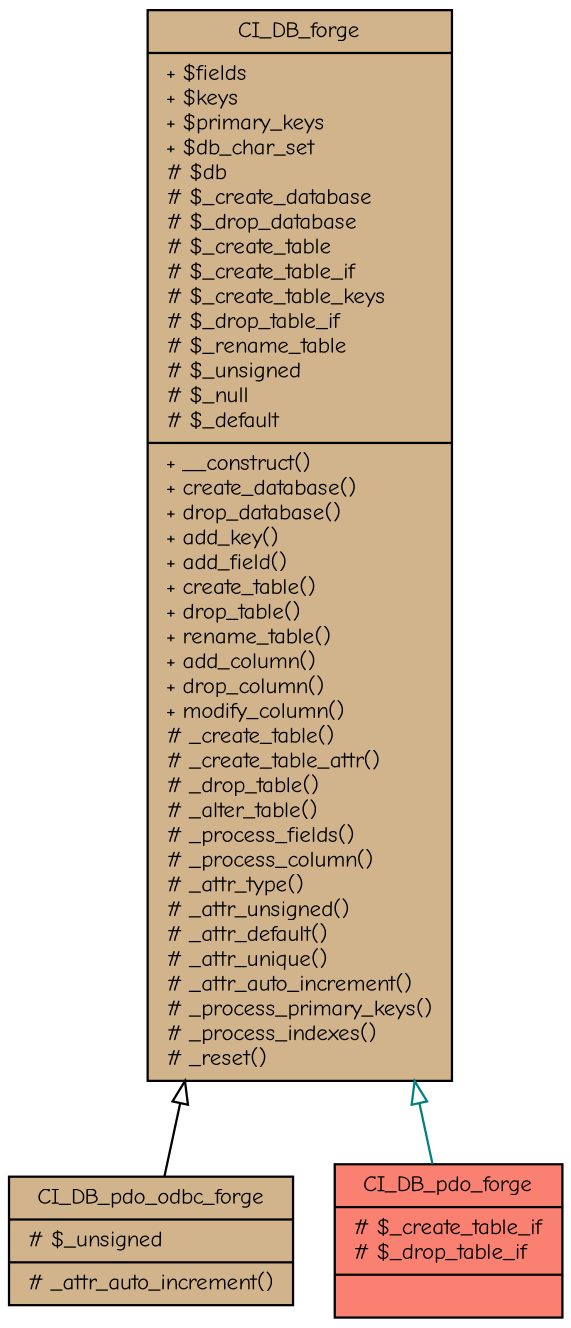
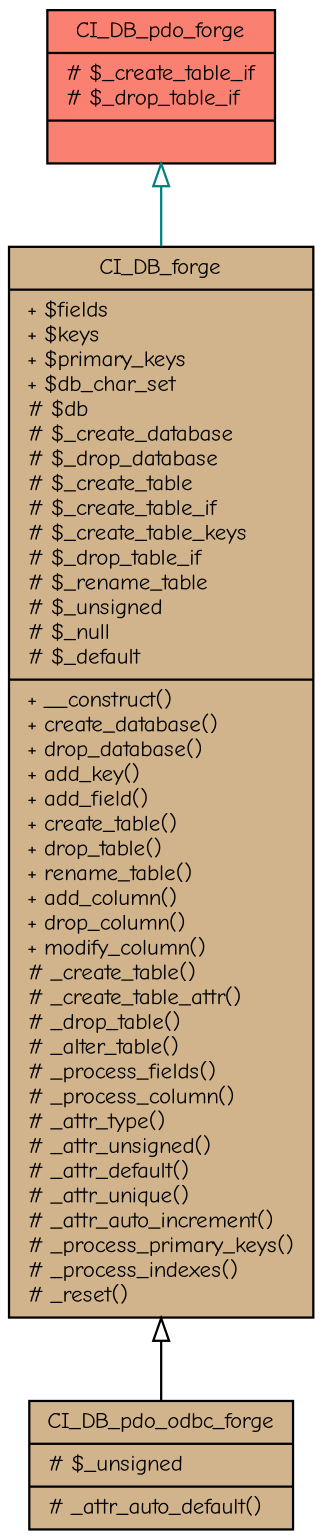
(426, 1133) -> (161, 216)
(151, 1283) -> (156, 1507)
